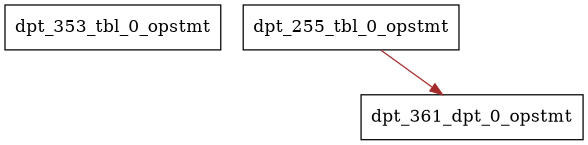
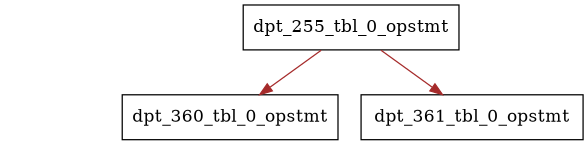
(113, 27) -> none
none -> (230, 117)
(472, 117) -> (472, 117)
